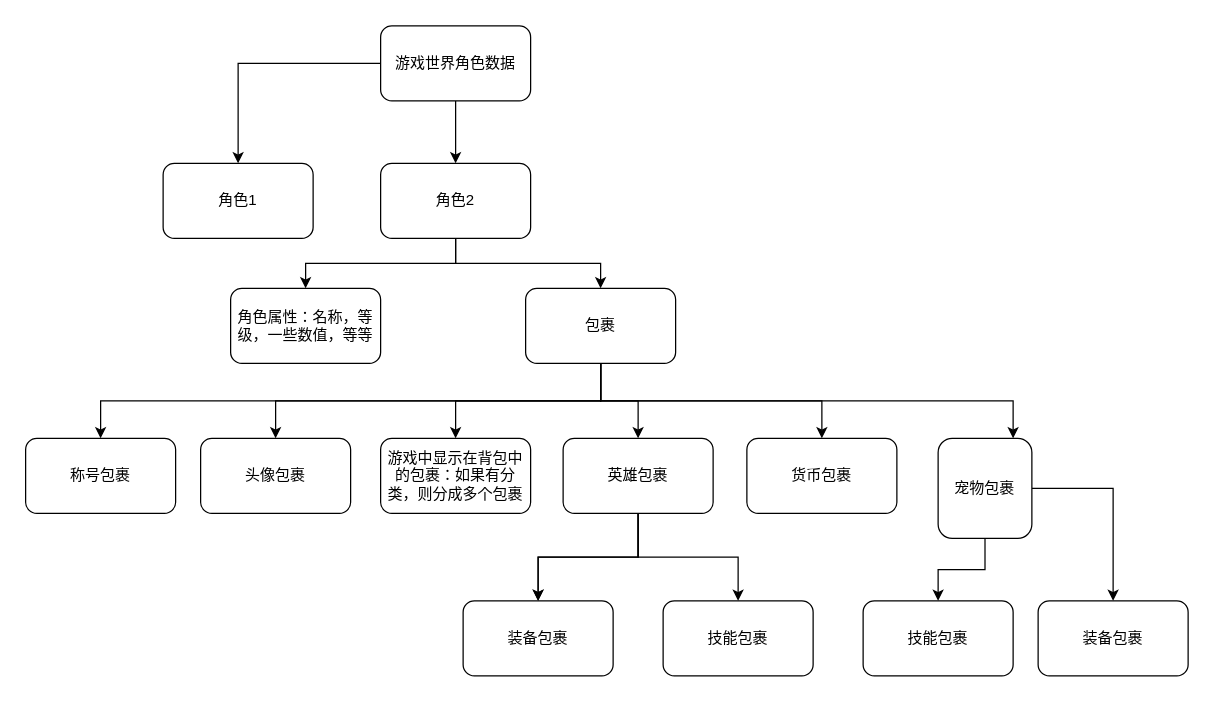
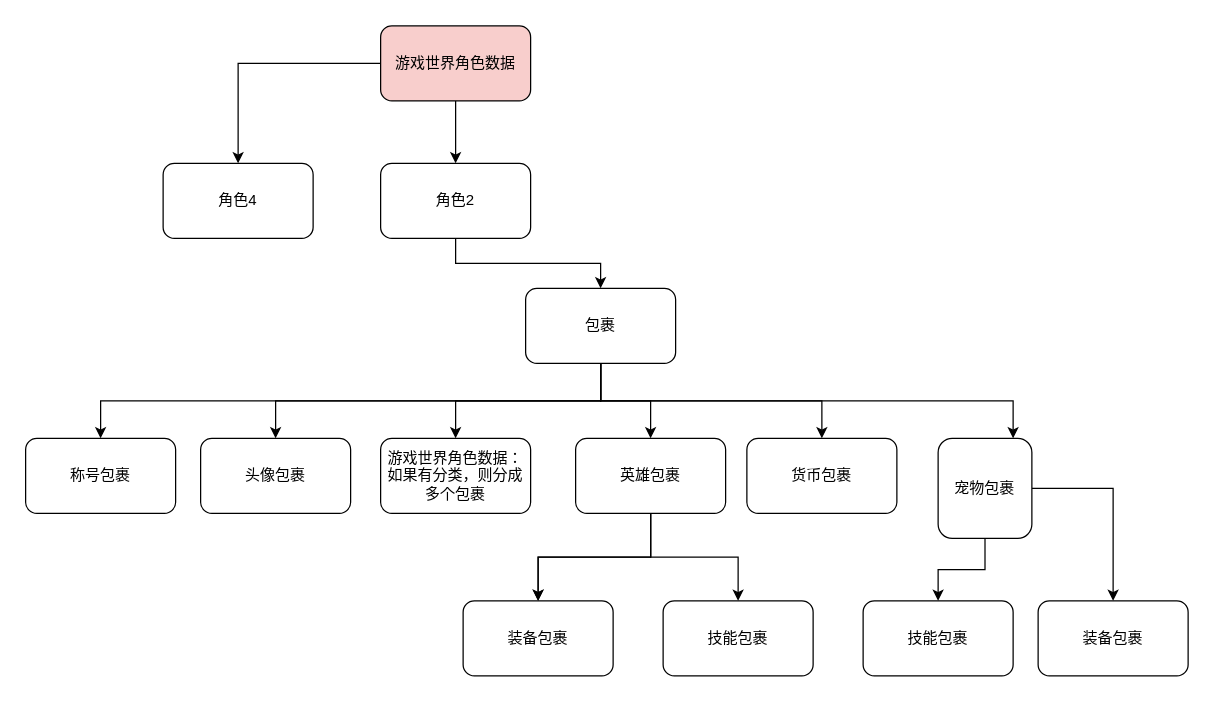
(456, 63) -> (456, 63)
(238, 201) -> (238, 201)
(371, 263) -> none
(306, 326) -> none
(456, 476) -> (456, 476)
(638, 476) -> (651, 476)
